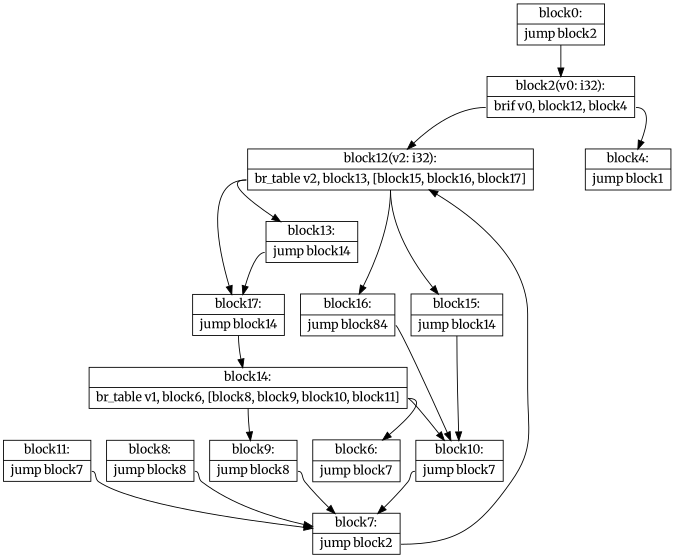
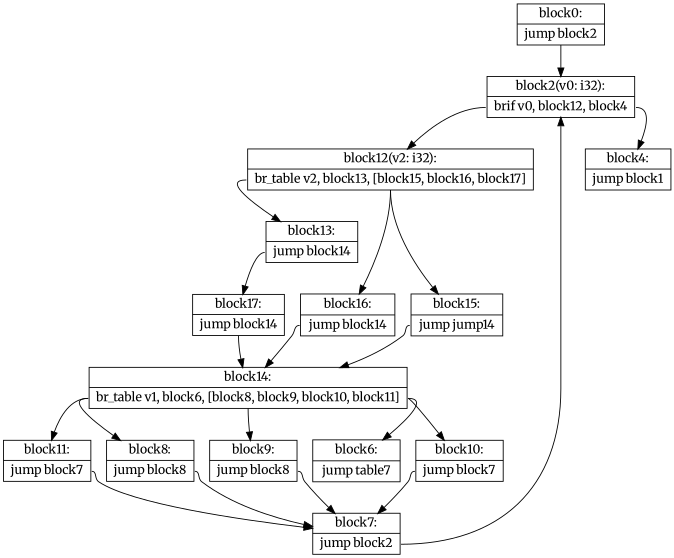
(218, 226) -> none
(348, 325) -> (348, 325)
(457, 325) -> (457, 325)
(423, 378) -> (286, 343)
(457, 384) -> (382, 349)
(528, 388) -> (561, 384)
none -> (66, 410)
none -> (90, 417)
(356, 471) -> (356, 471)
